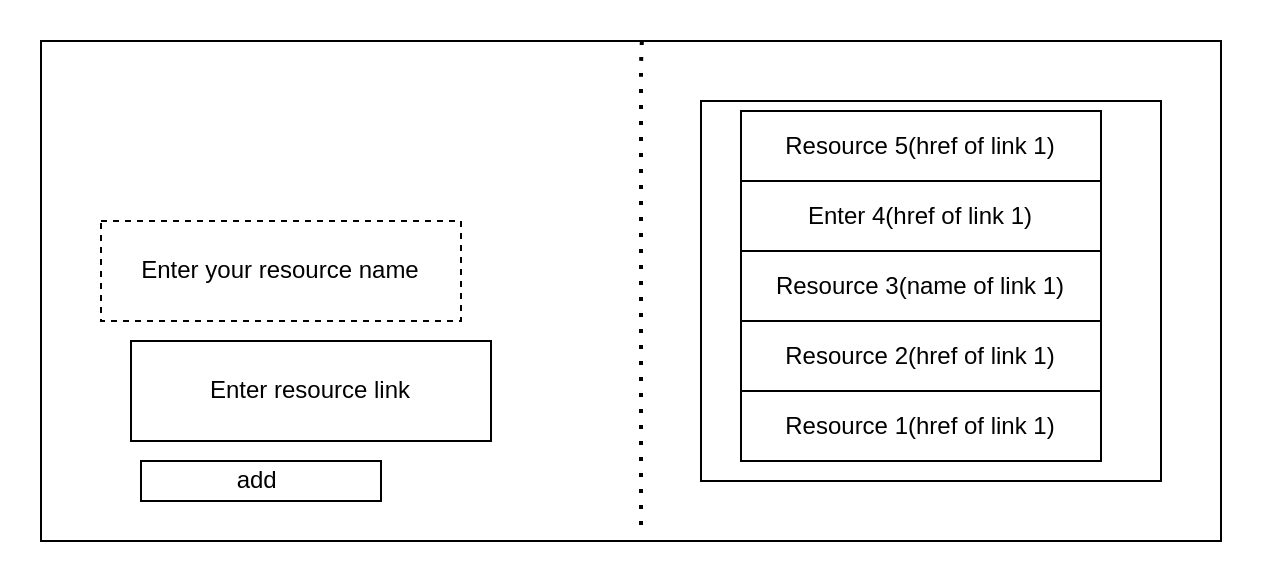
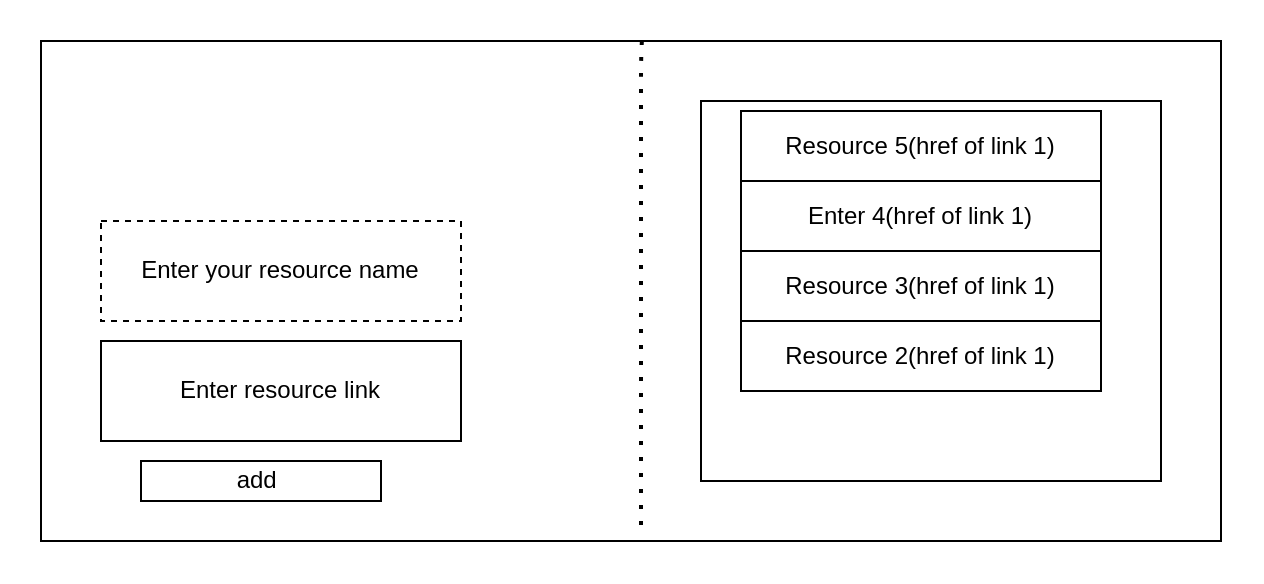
(921, 287) -> (921, 287)
(311, 391) -> (281, 391)
(921, 426) -> none
